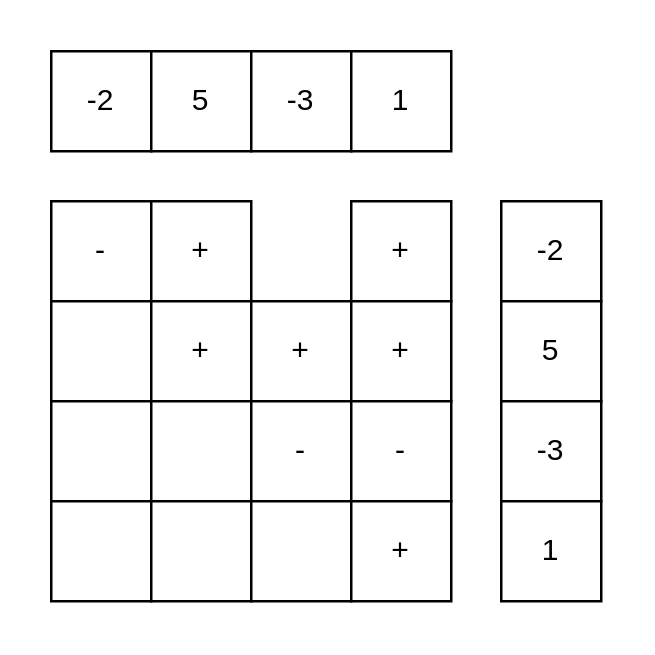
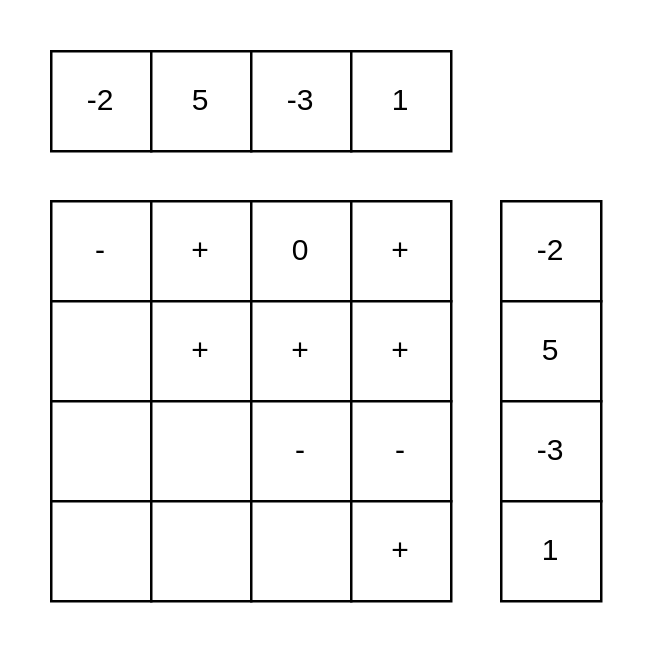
none -> (301, 251)
